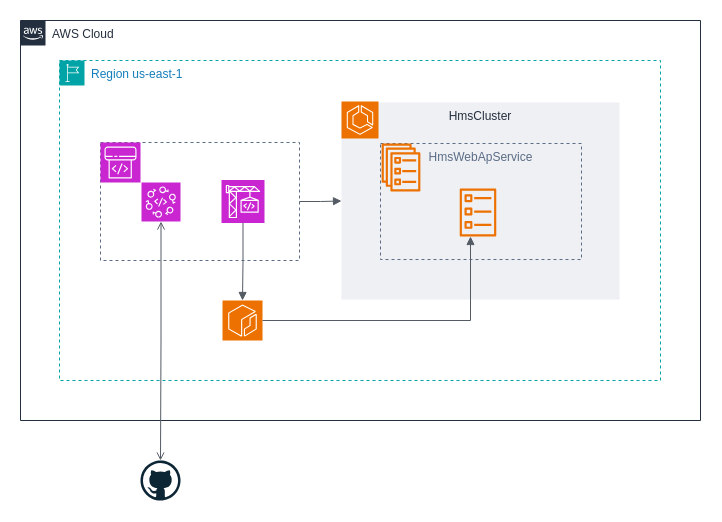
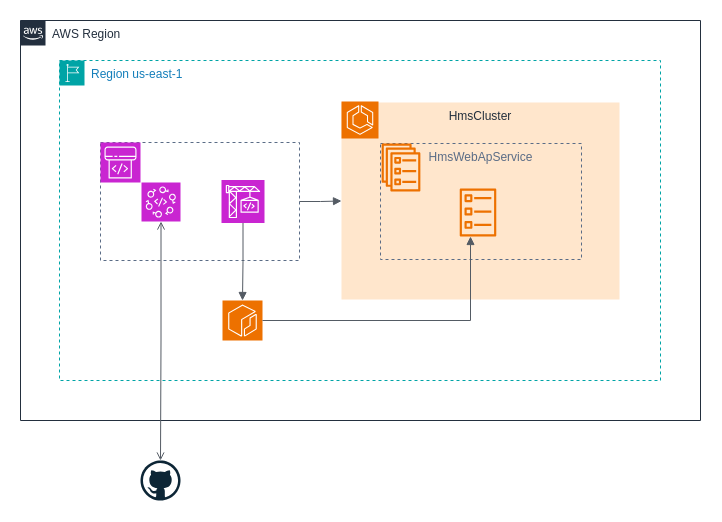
(80, 35) -> (83, 35)
(481, 117) -> (481, 117)
